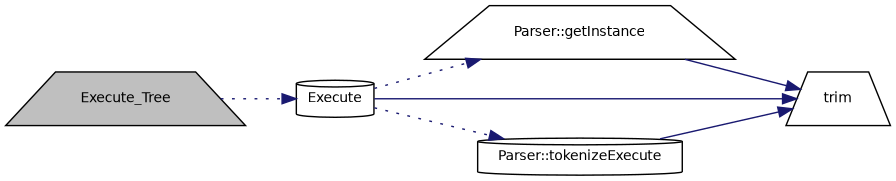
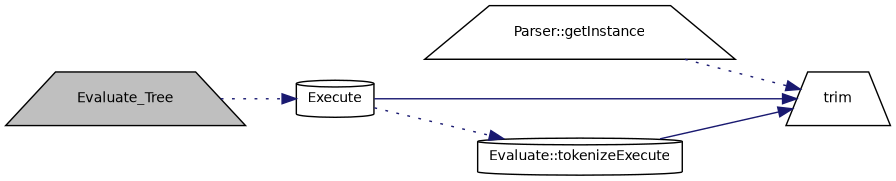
(736, 73) -> (736, 73)
(421, 76) -> none
(126, 99) -> (126, 99)
(580, 157) -> (580, 157)
